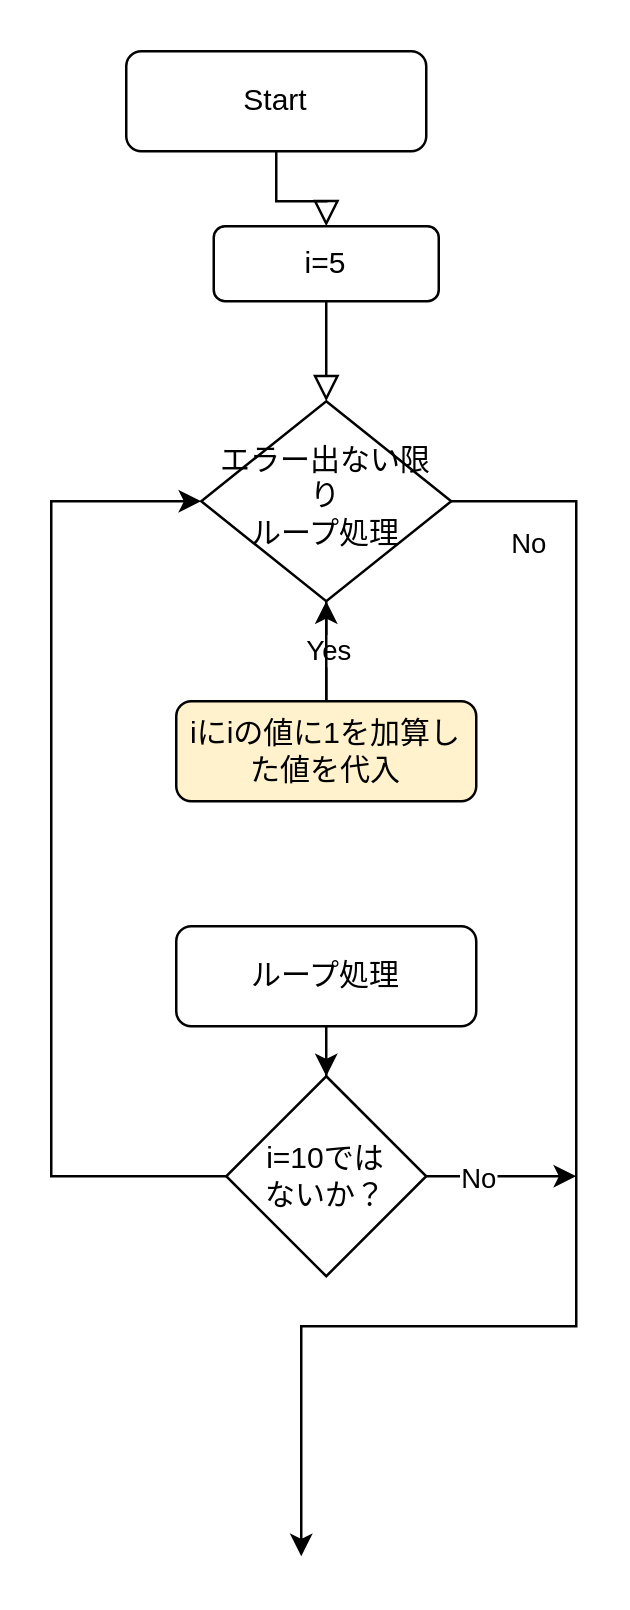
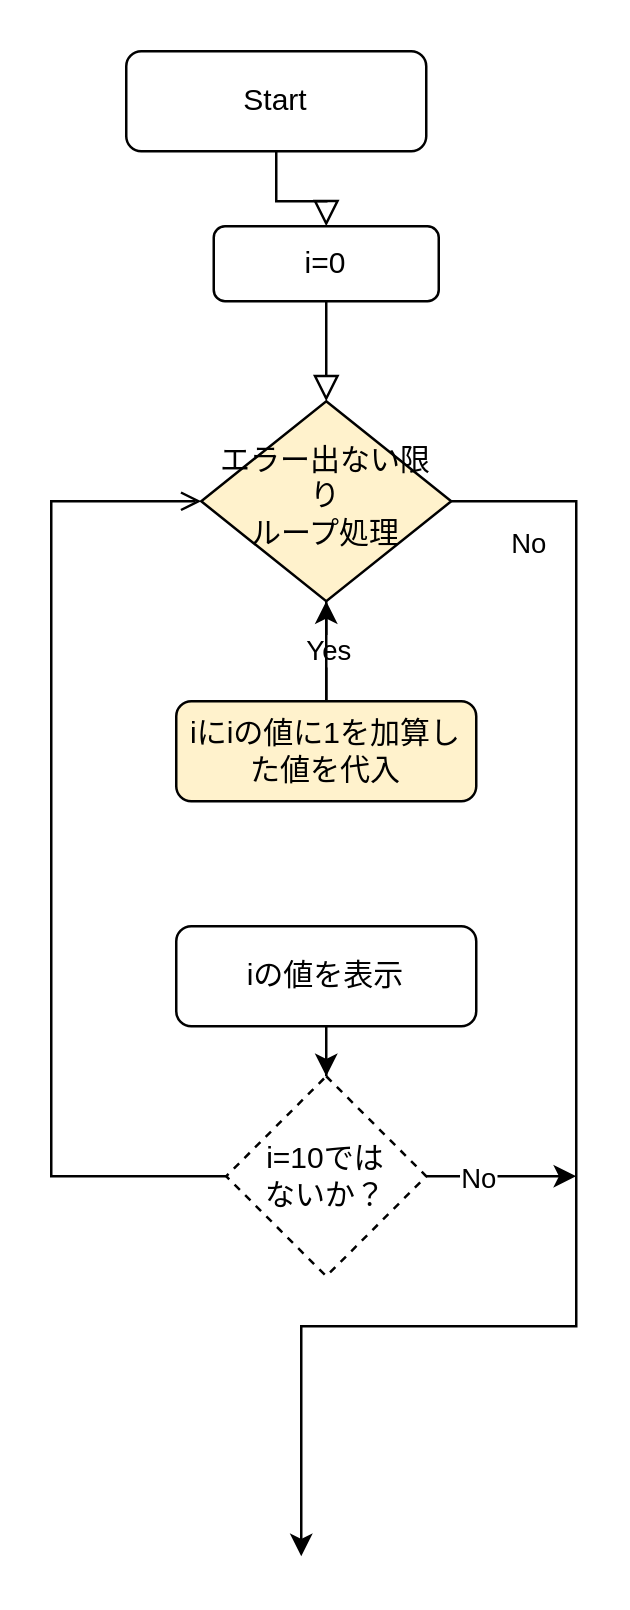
(326, 264) -> (326, 264)
(183, 501) -> (187, 501)
(326, 501) -> (326, 501)
(326, 976) -> (326, 976)
(326, 1176) -> (326, 1176)
